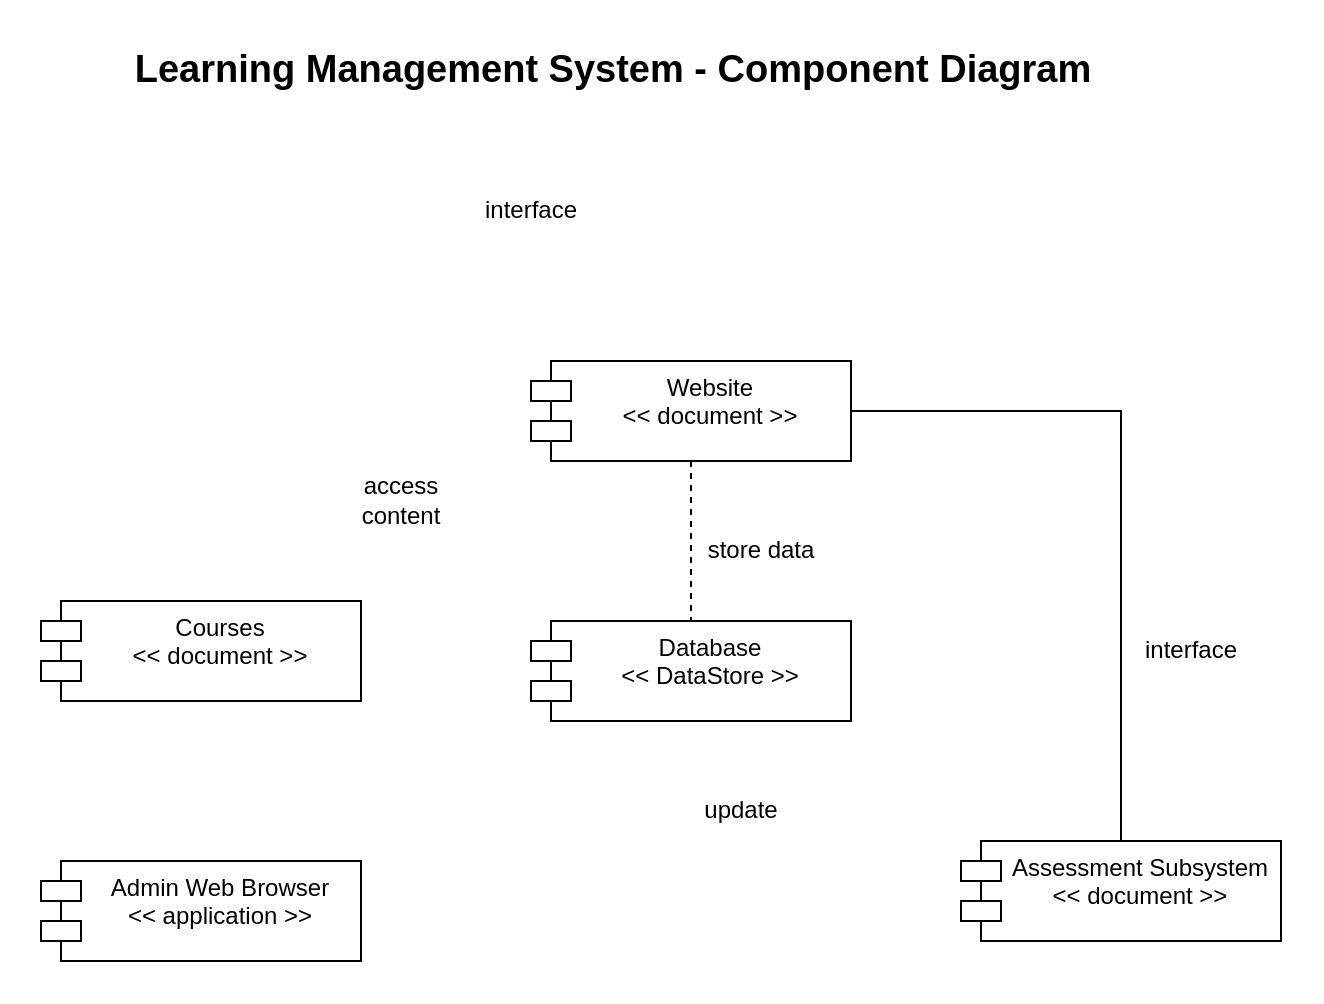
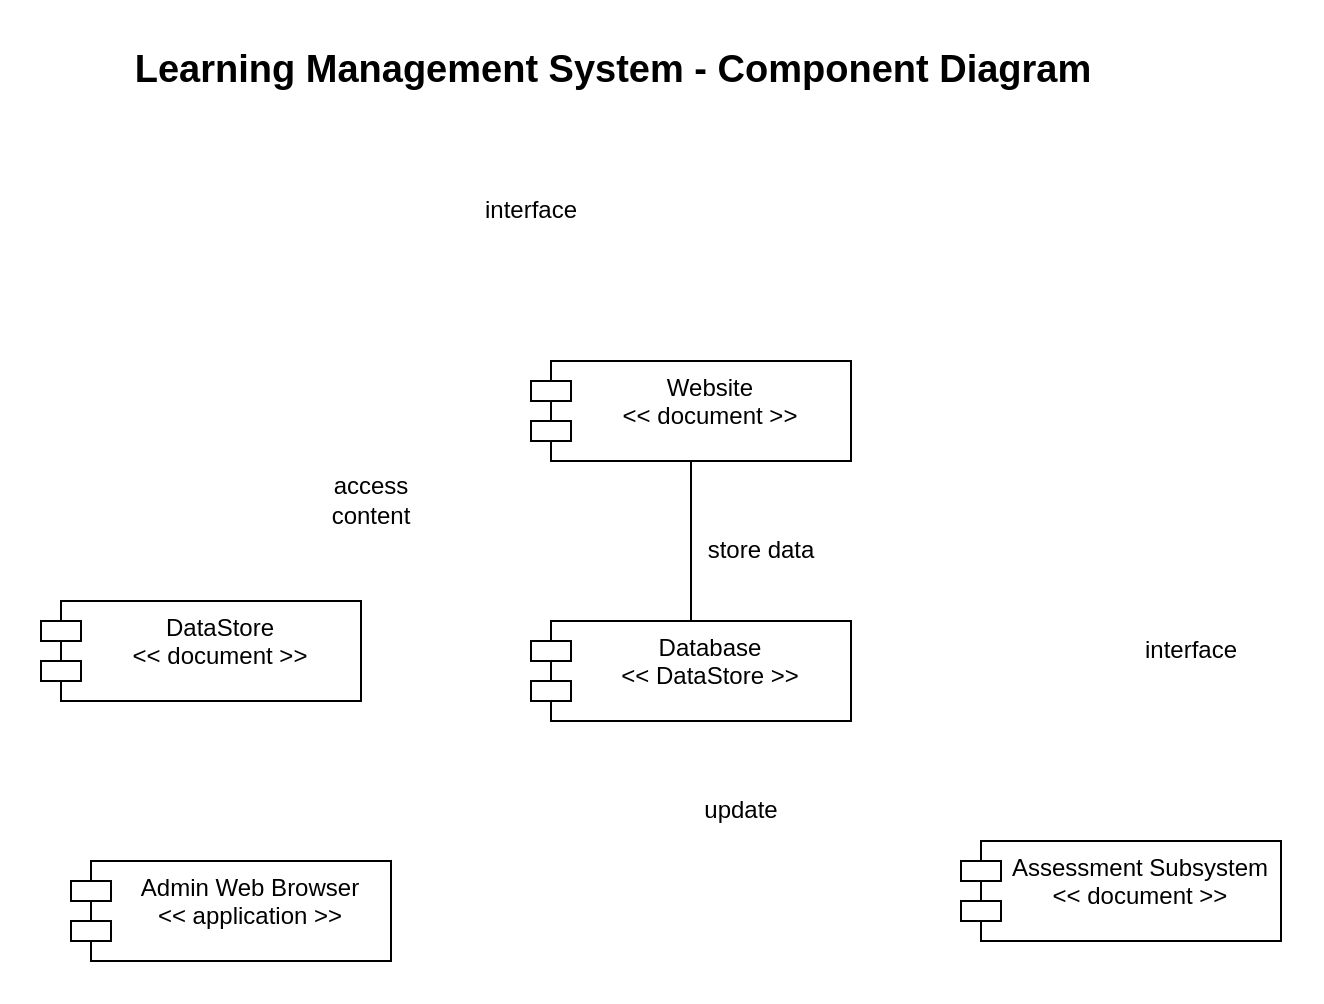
(1121, 491) -> none
(401, 501) -> (371, 501)
(691, 541) -> (691, 541)
(221, 644) -> (221, 644)
(201, 911) -> (231, 911)
